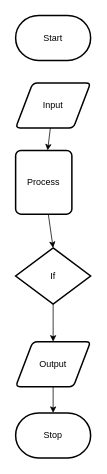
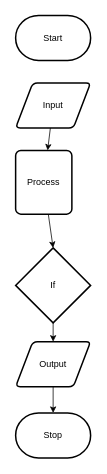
(53, 276) -> (53, 285)
